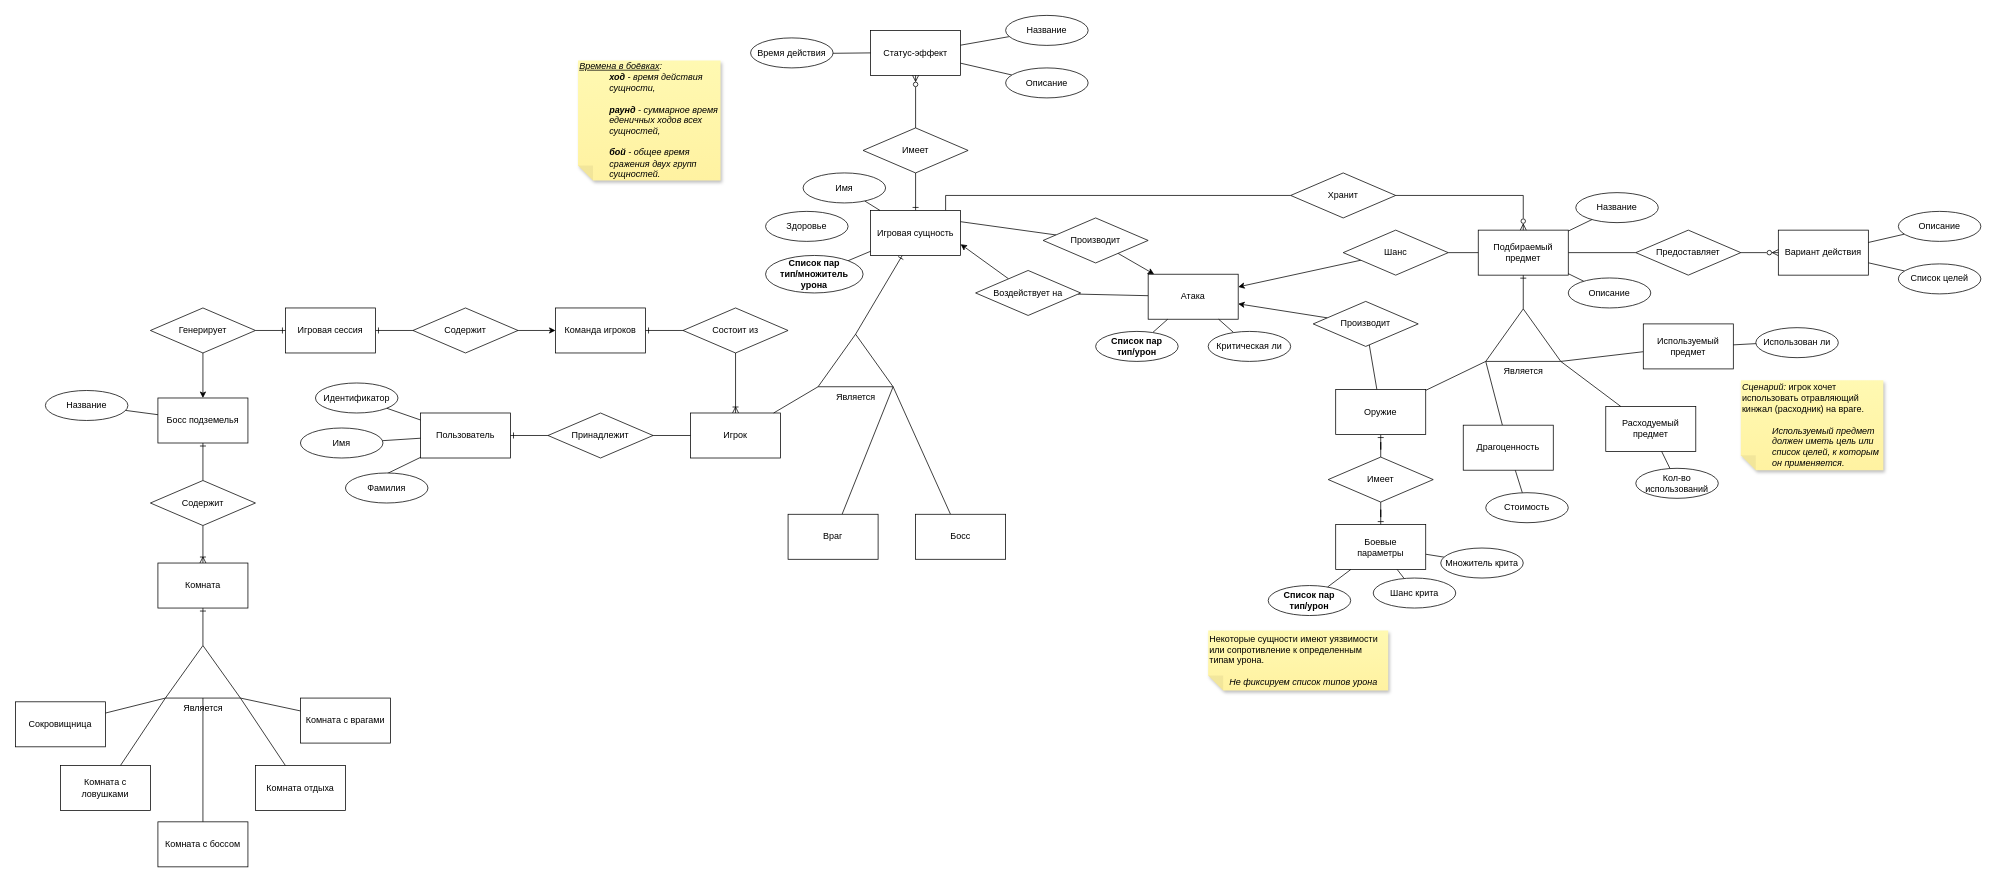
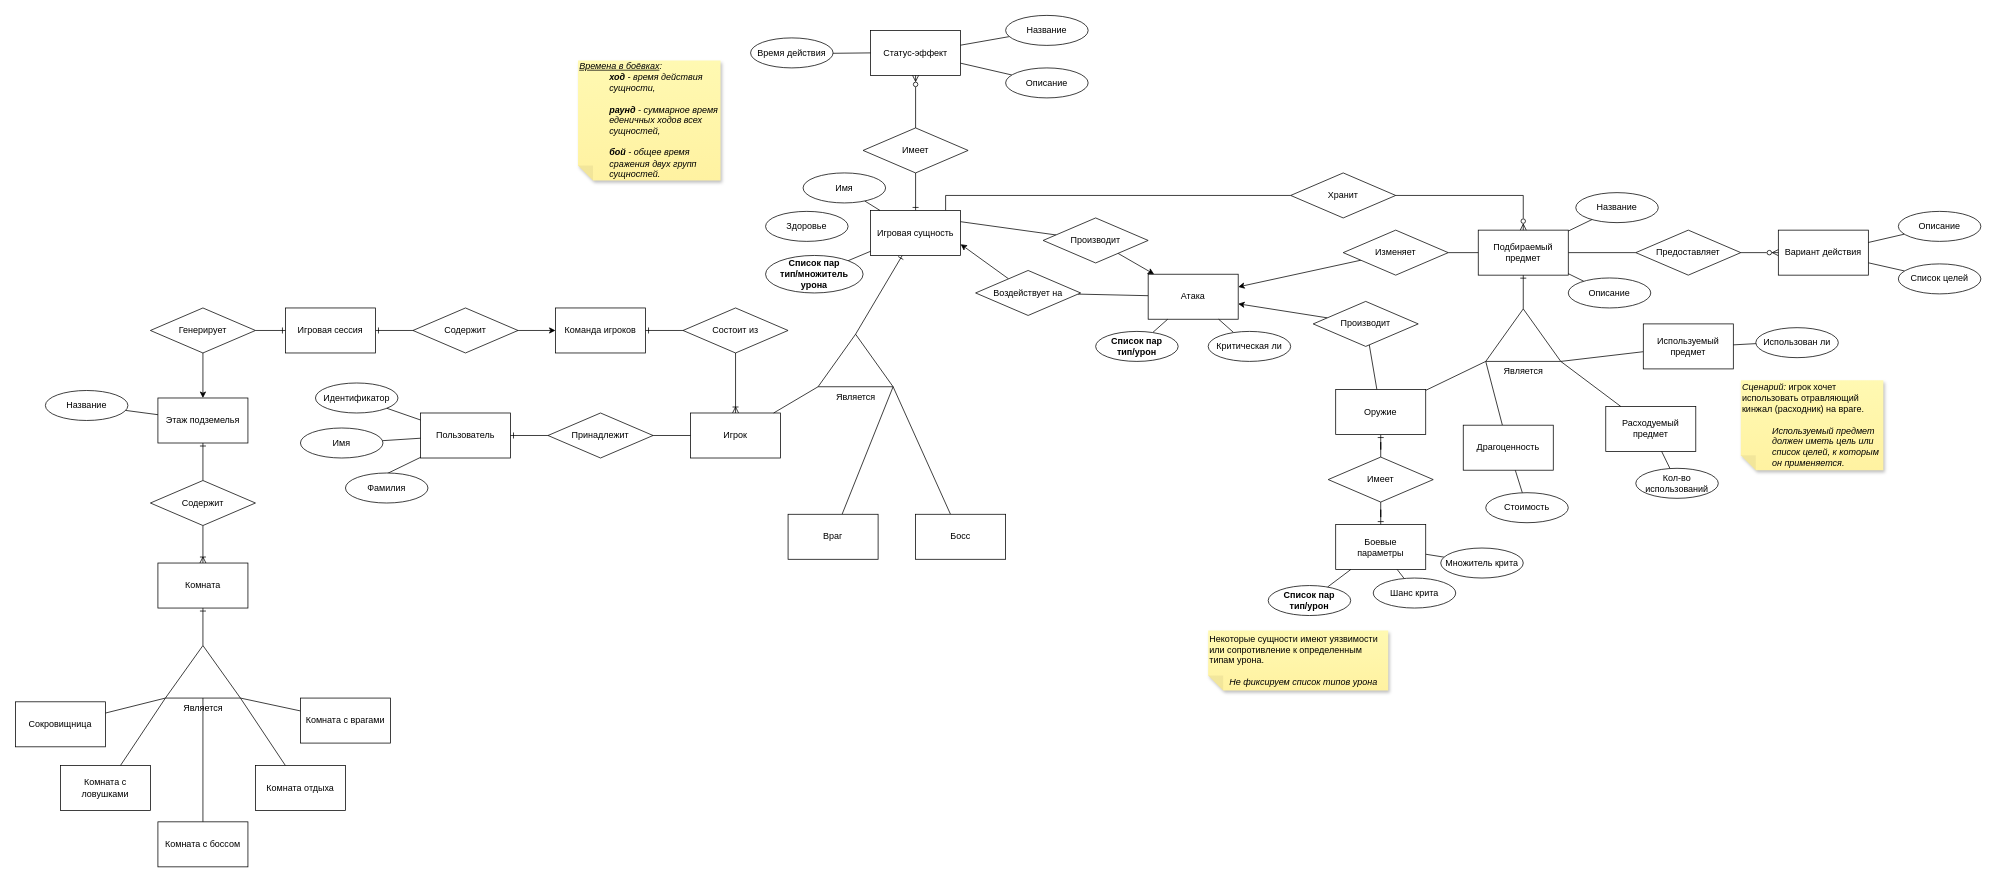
(1395, 252) -> (1395, 252)
(203, 420) -> (203, 420)
